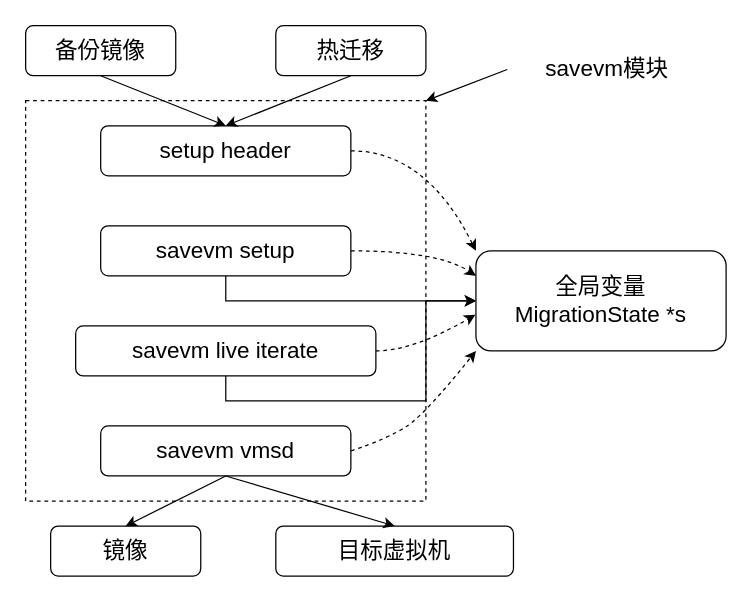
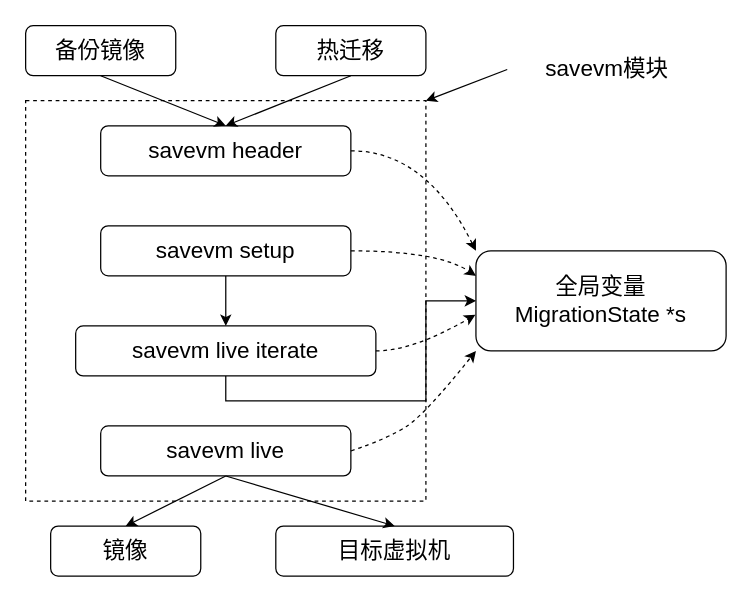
(226, 151) -> (226, 151)
(322, 301) -> (226, 308)
(226, 451) -> (226, 451)
